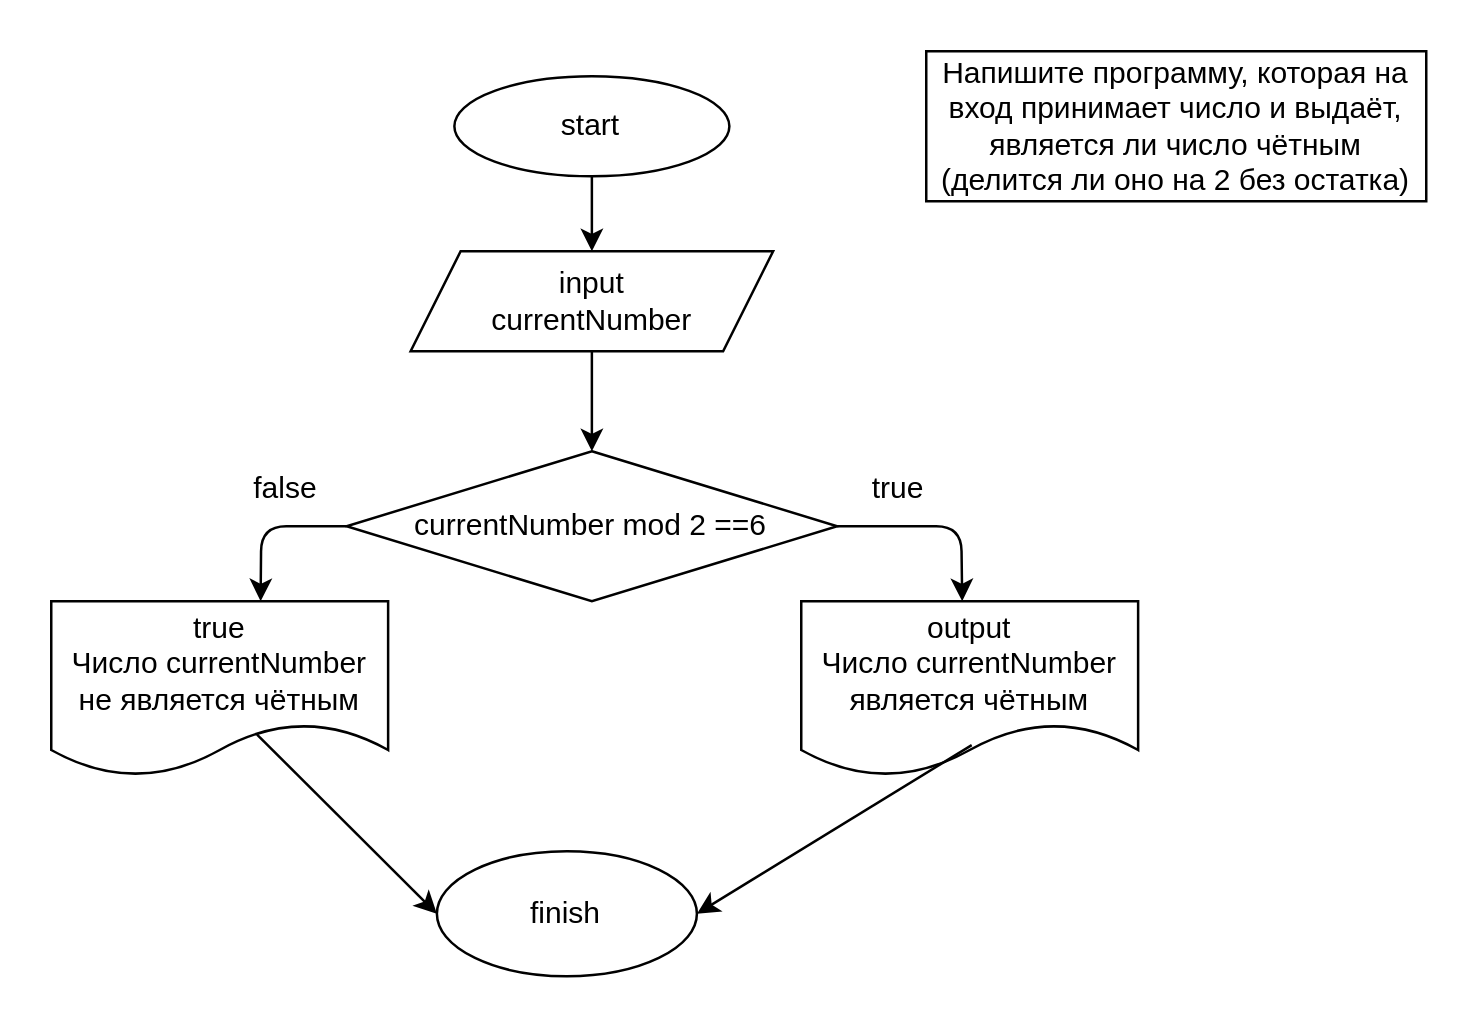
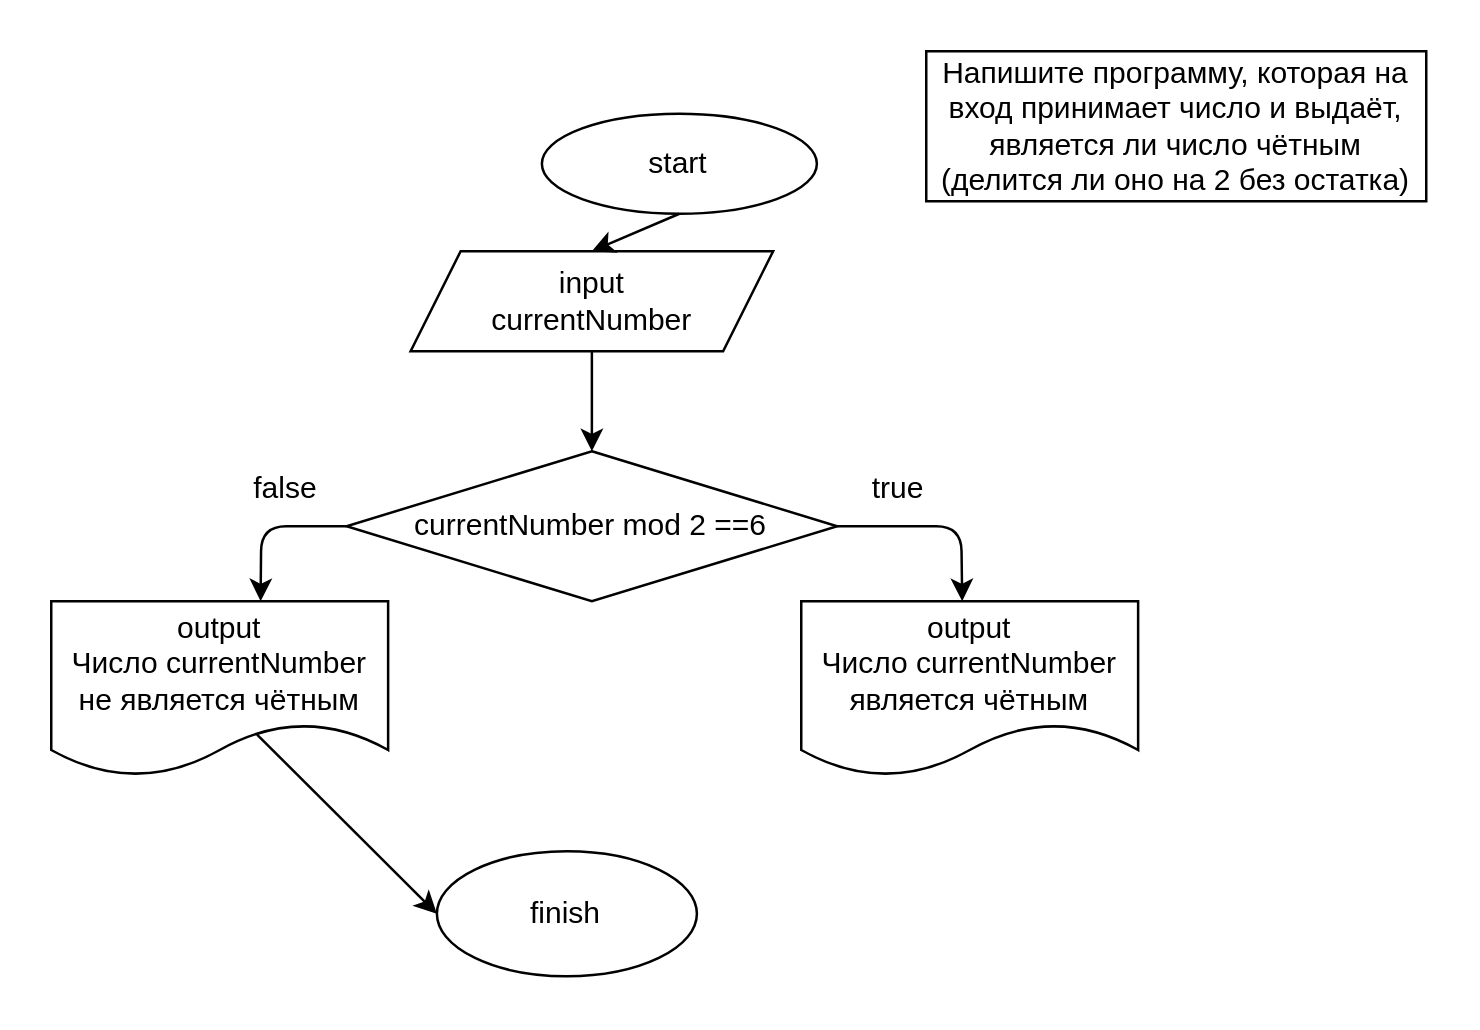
(592, 126) -> (679, 164)
(220, 664) -> (220, 664)
(841, 825) -> none
